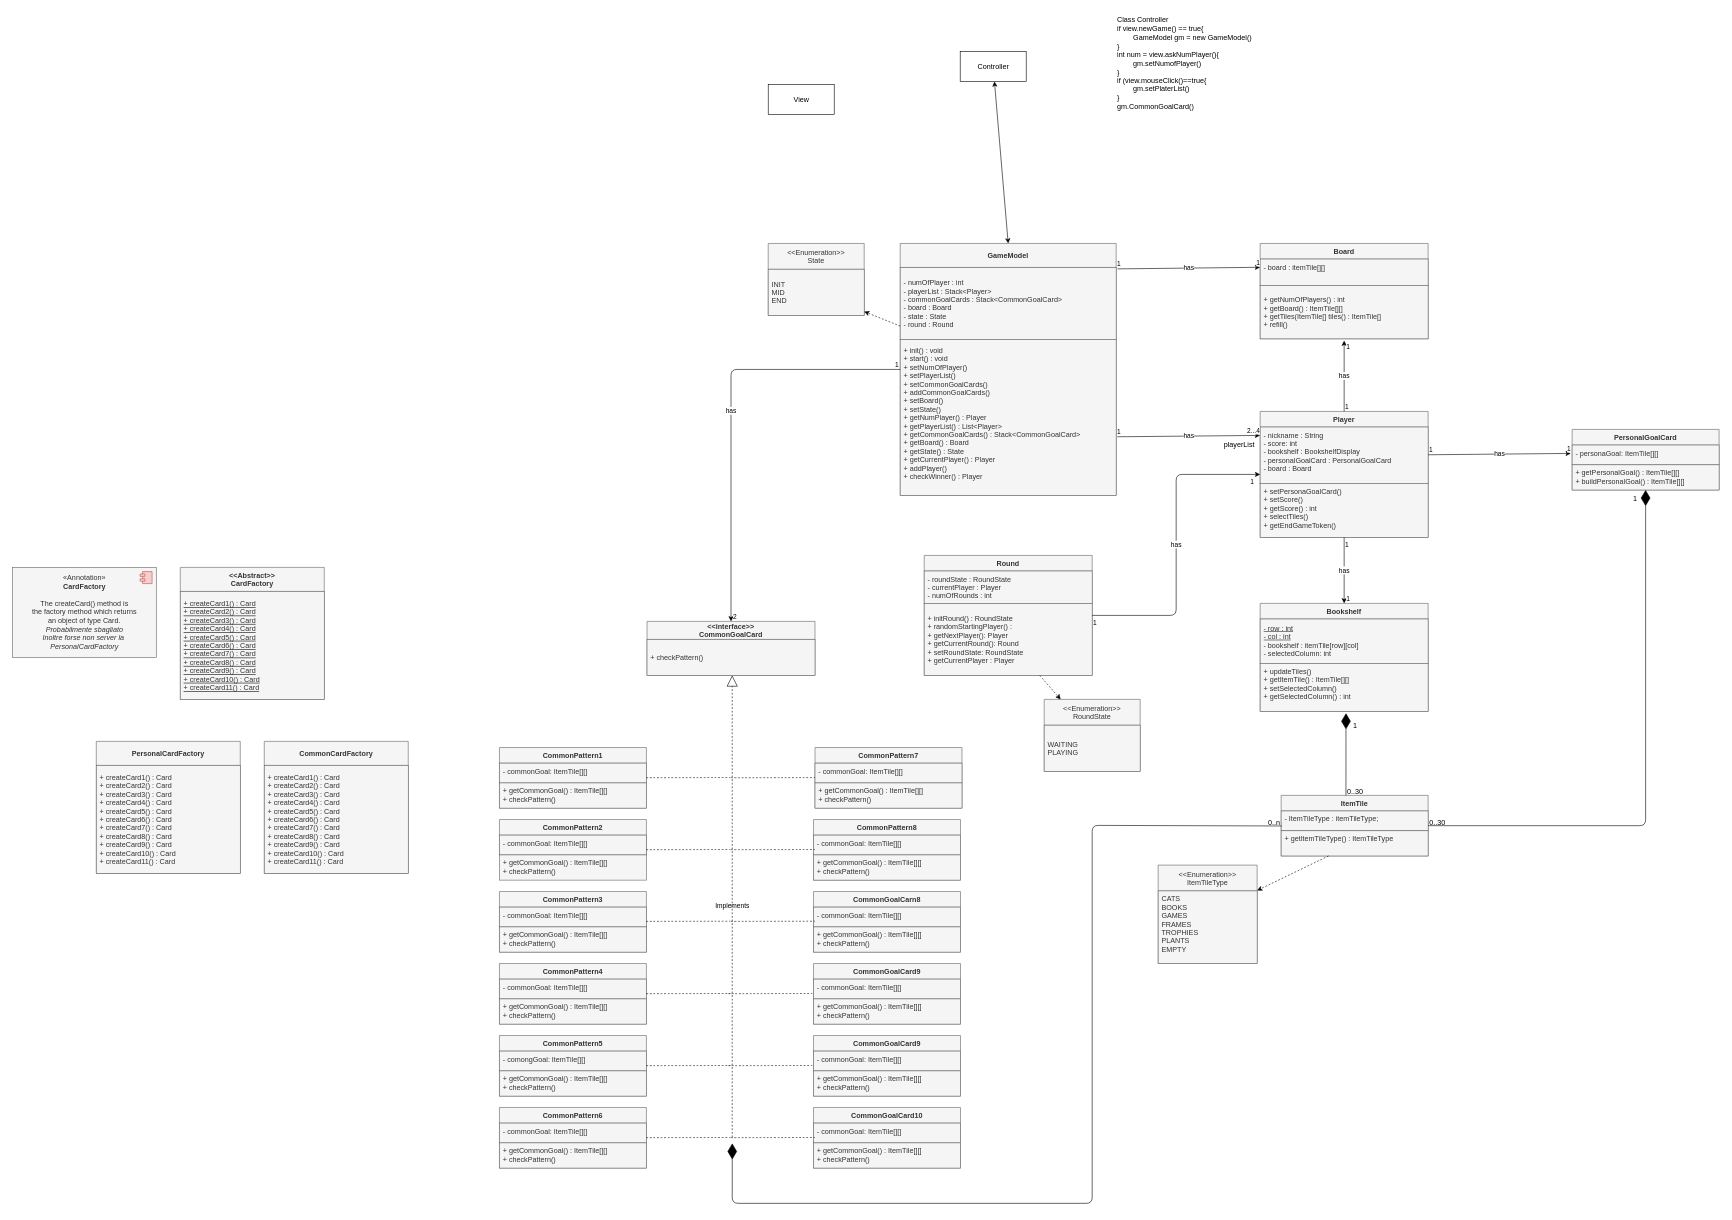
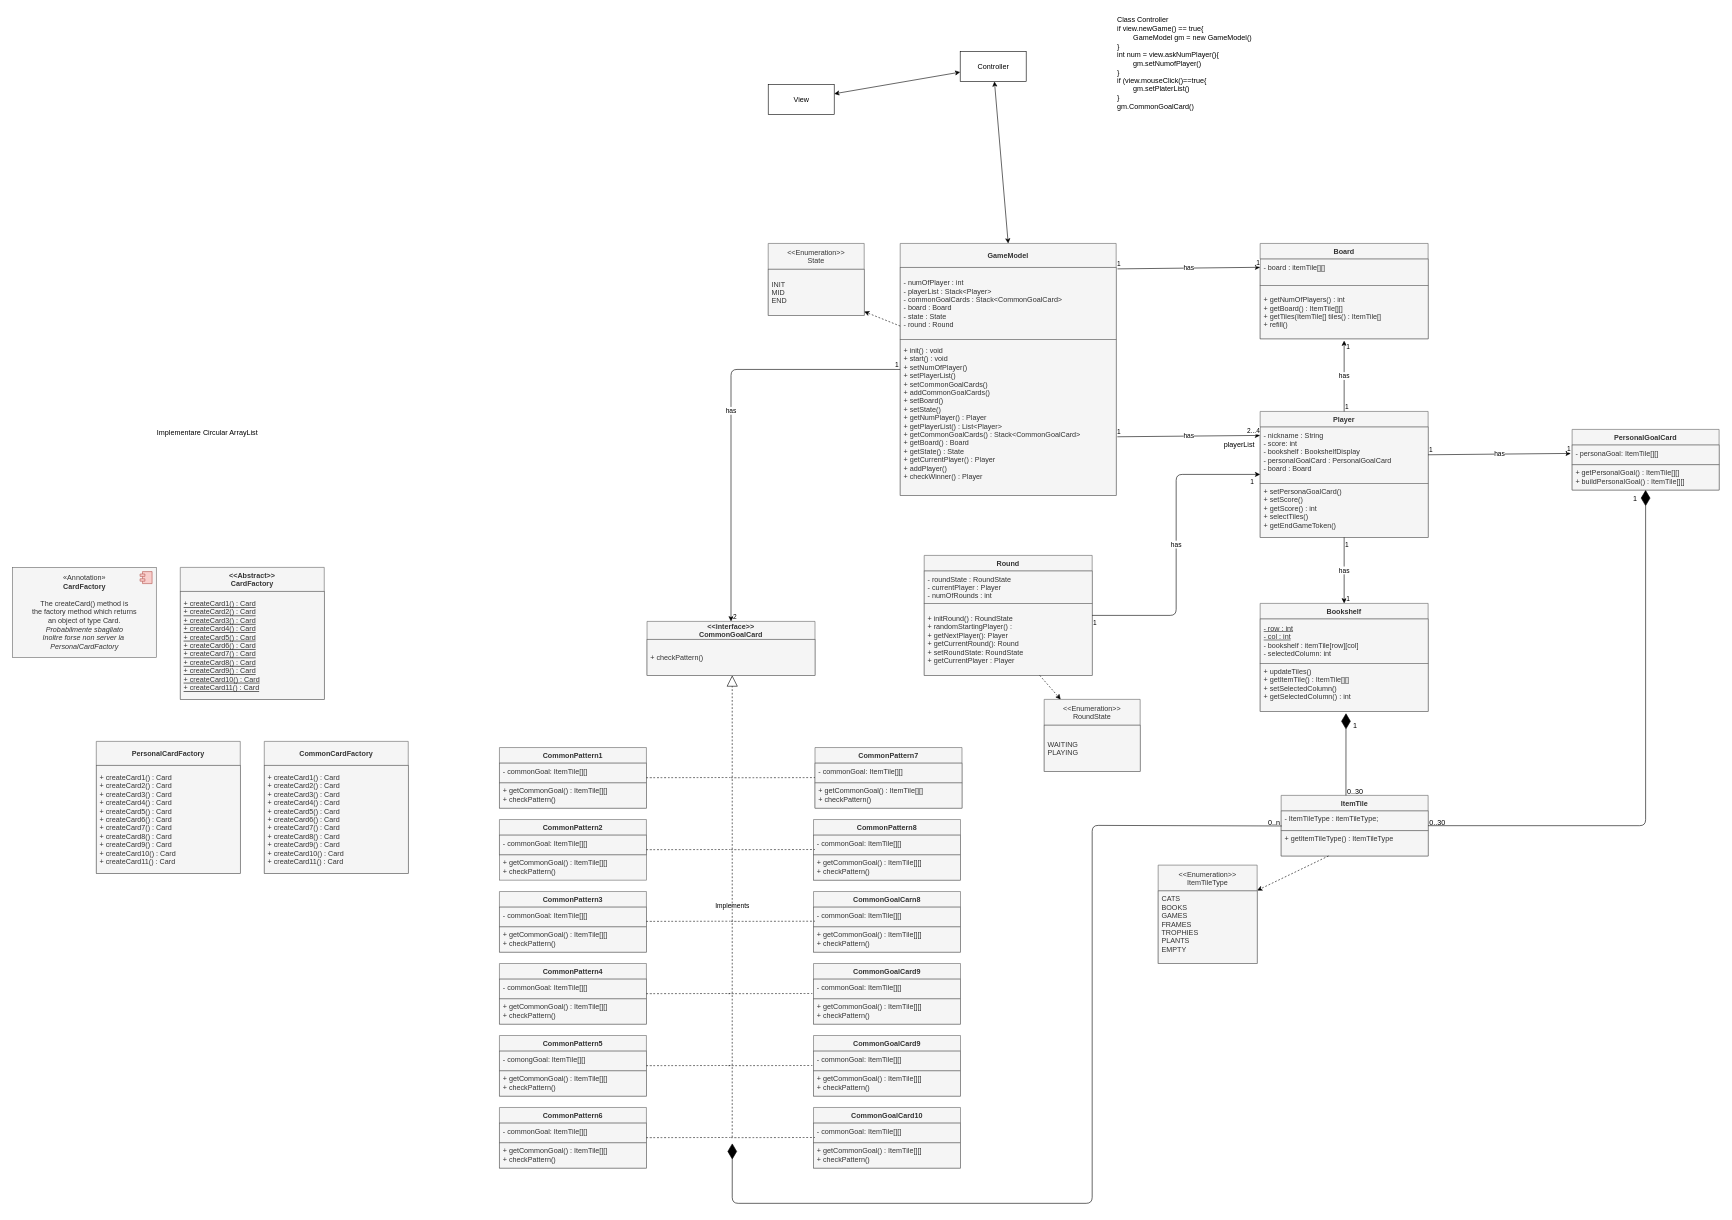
none -> (897, 83)
none -> (207, 432)
